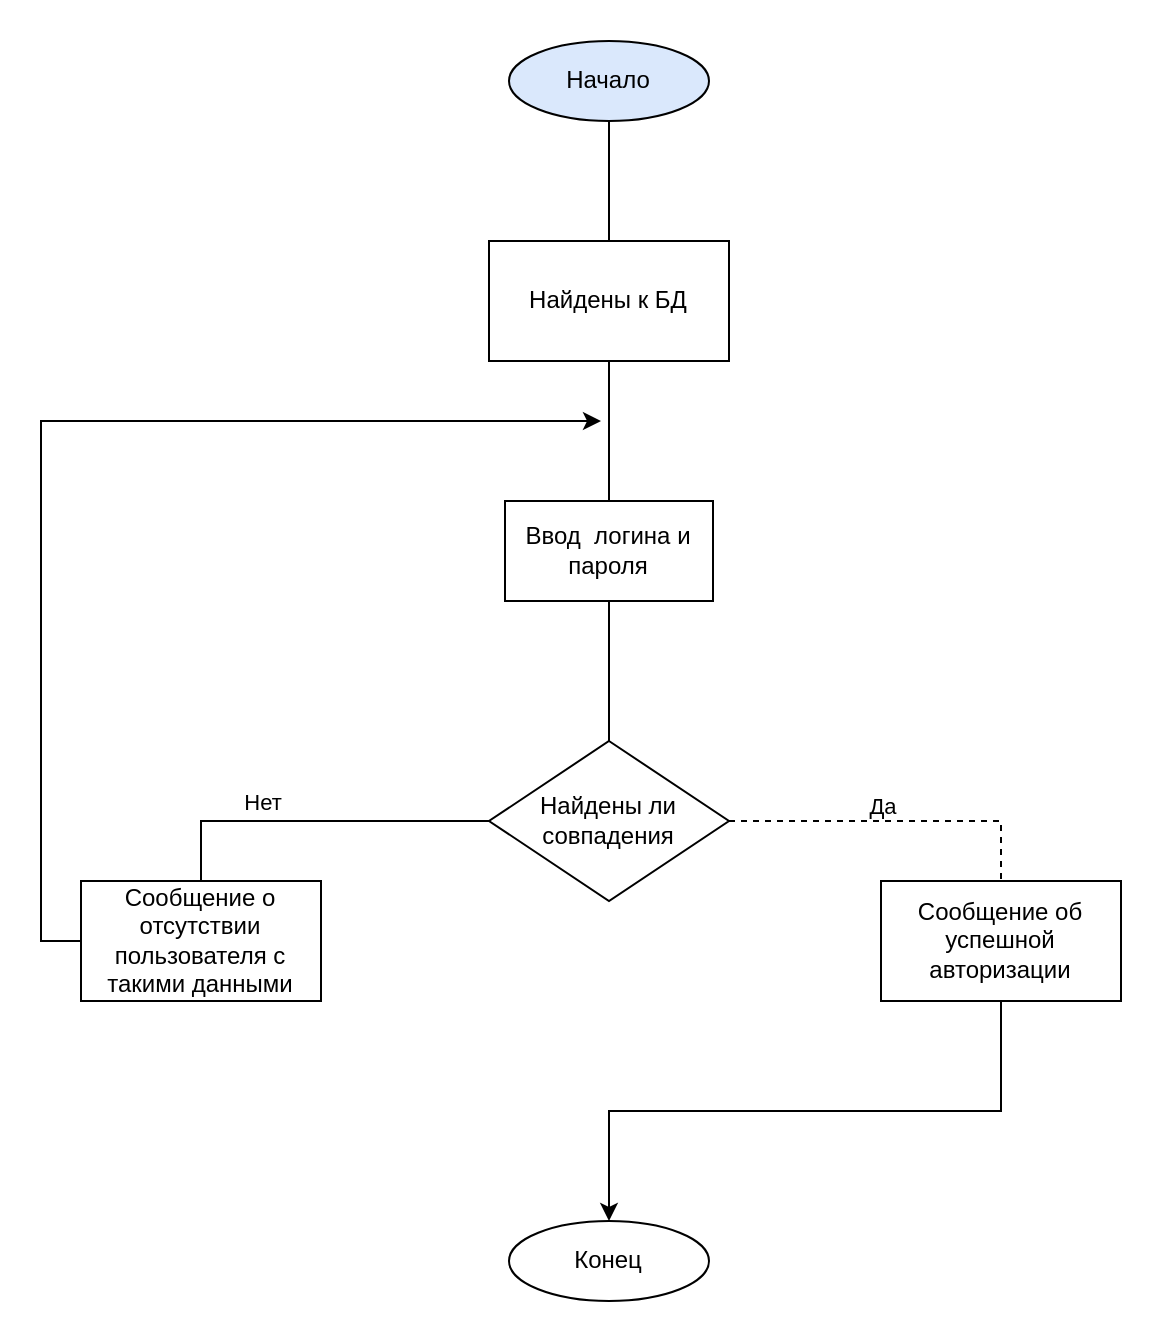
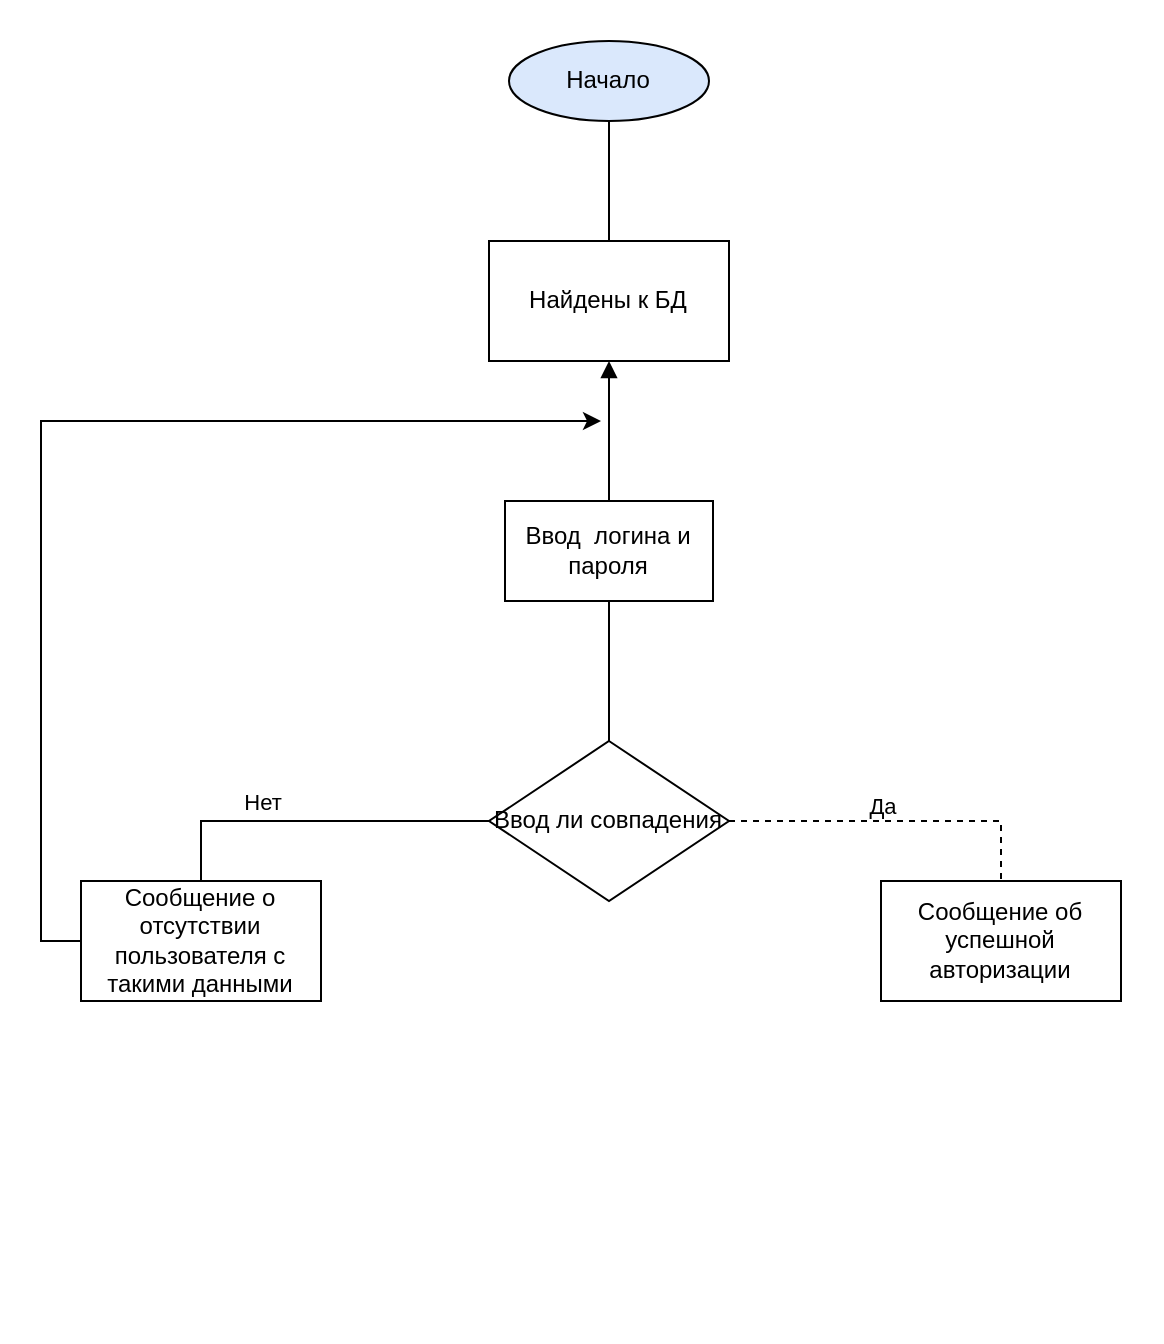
(609, 371) -> (609, 378)
(609, 821) -> (609, 821)
(812, 1111) -> none
(609, 1261) -> none
